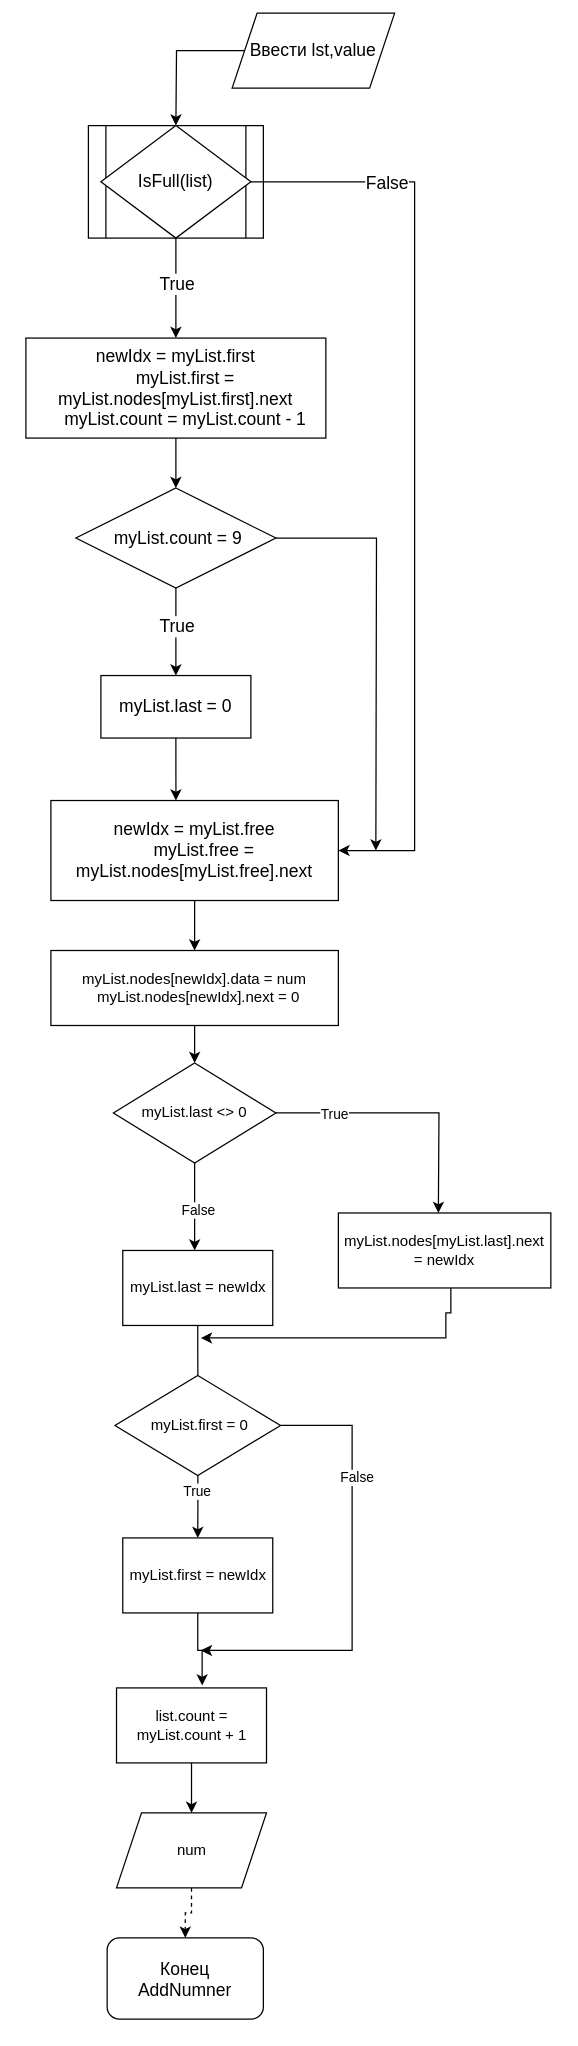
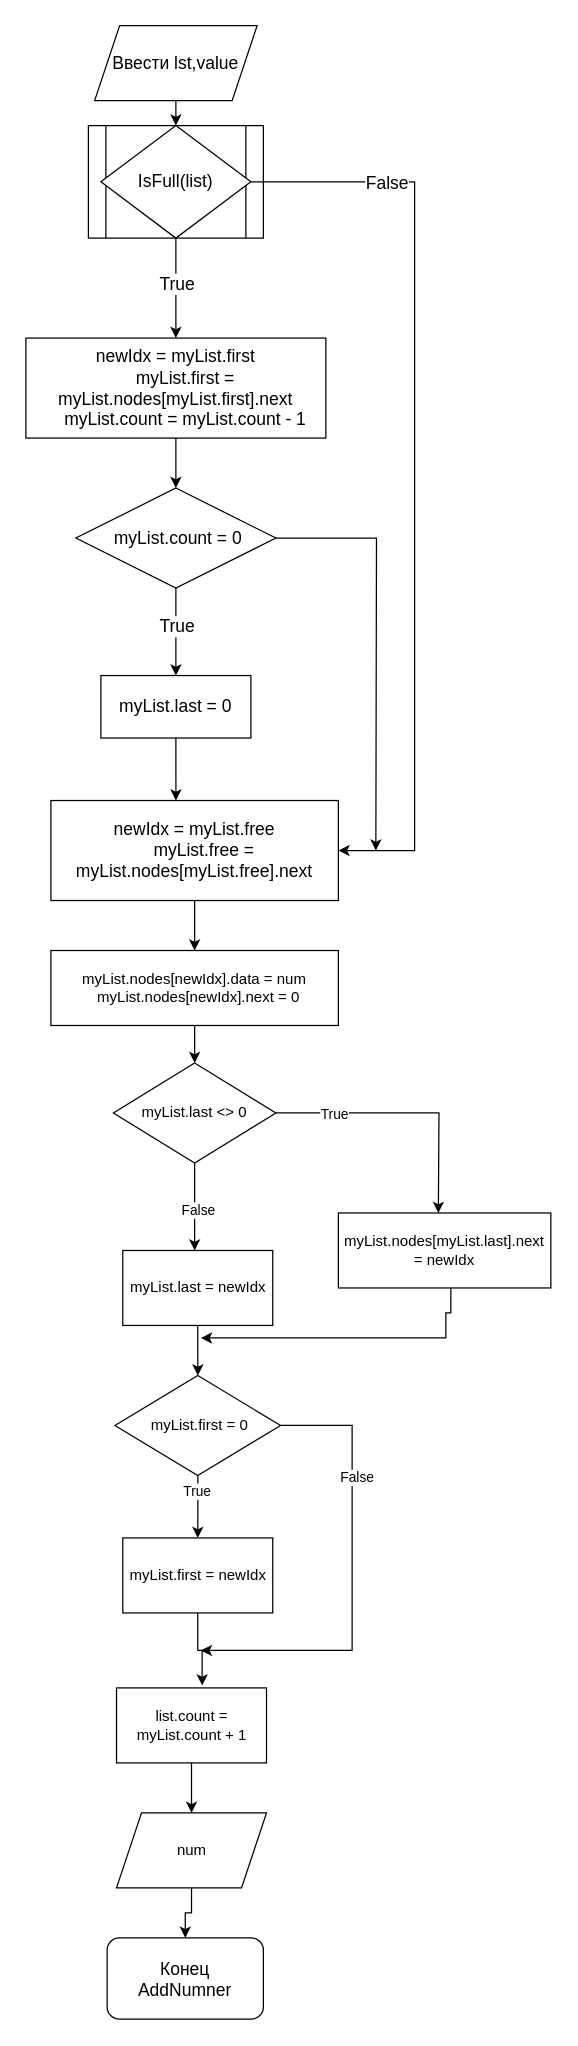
(313, 51) -> (176, 63)
(176, 538) -> (176, 538)
(198, 1369) -> (198, 1366)
(191, 1912) -> (191, 1912)
